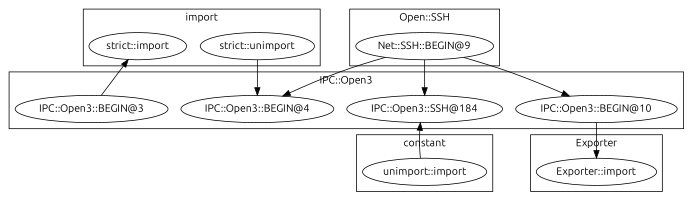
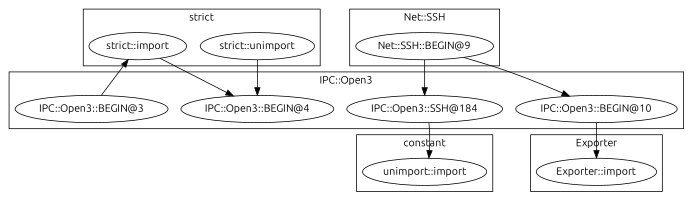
(202, 18) -> (202, 18)
(425, 18) -> (425, 18)
(327, 77) -> (197, 77)
(420, 144) -> (430, 139)
